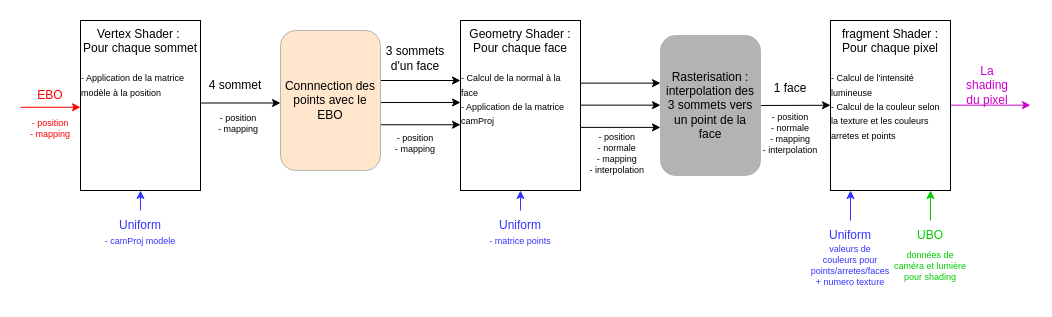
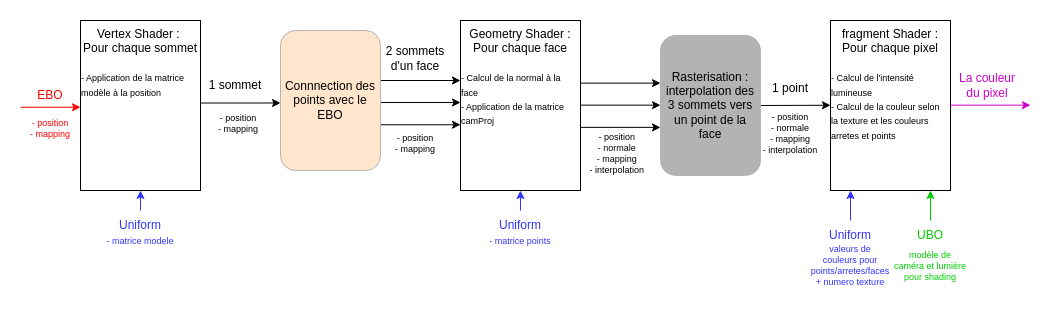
(416, 59) -> (416, 59)
(236, 86) -> (236, 86)
(988, 86) -> (988, 86)
(791, 89) -> (791, 89)
(140, 241) -> (140, 241)
(930, 255) -> (930, 255)
